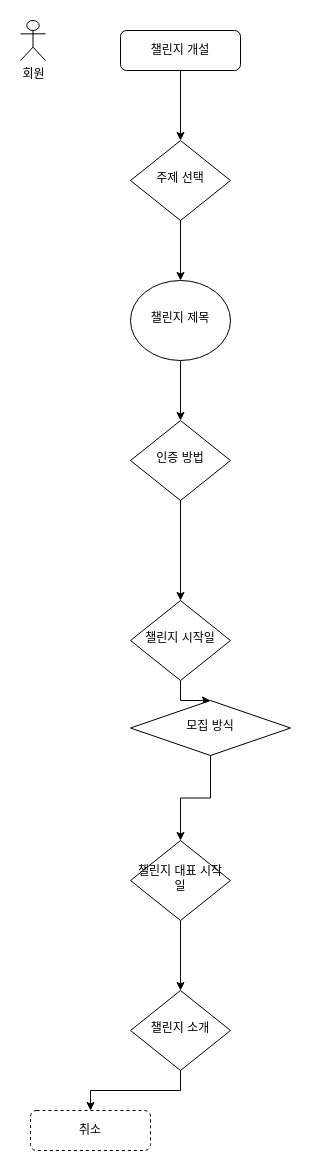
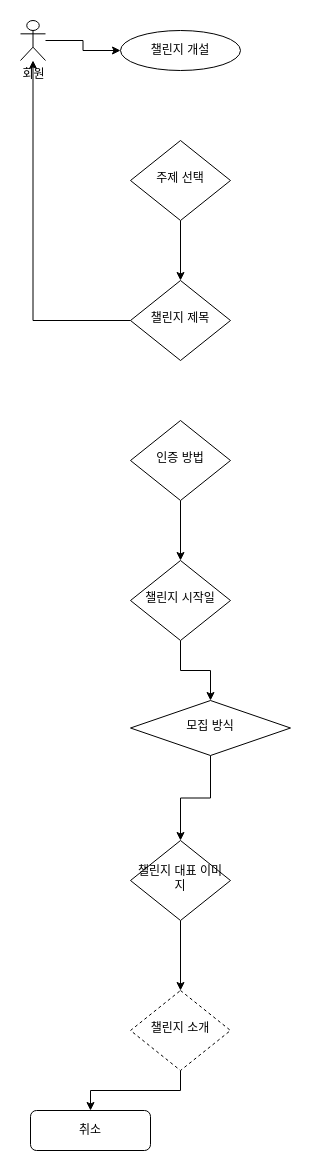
none -> (83, 43)
(181, 51) -> (181, 51)
(181, 102) -> none
(181, 321) -> (181, 321)
(181, 387) -> (33, 242)
(181, 641) -> (181, 601)
(181, 879) -> (181, 879)
(181, 1031) -> (181, 1031)
(91, 1131) -> (91, 1131)
